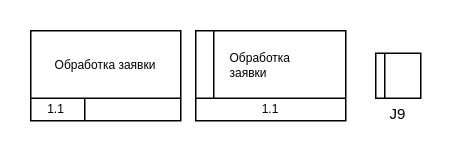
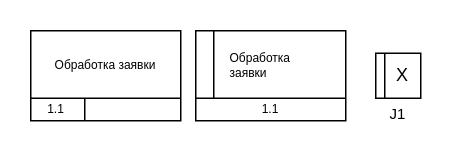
none -> (403, 76)
(398, 113) -> (398, 113)
